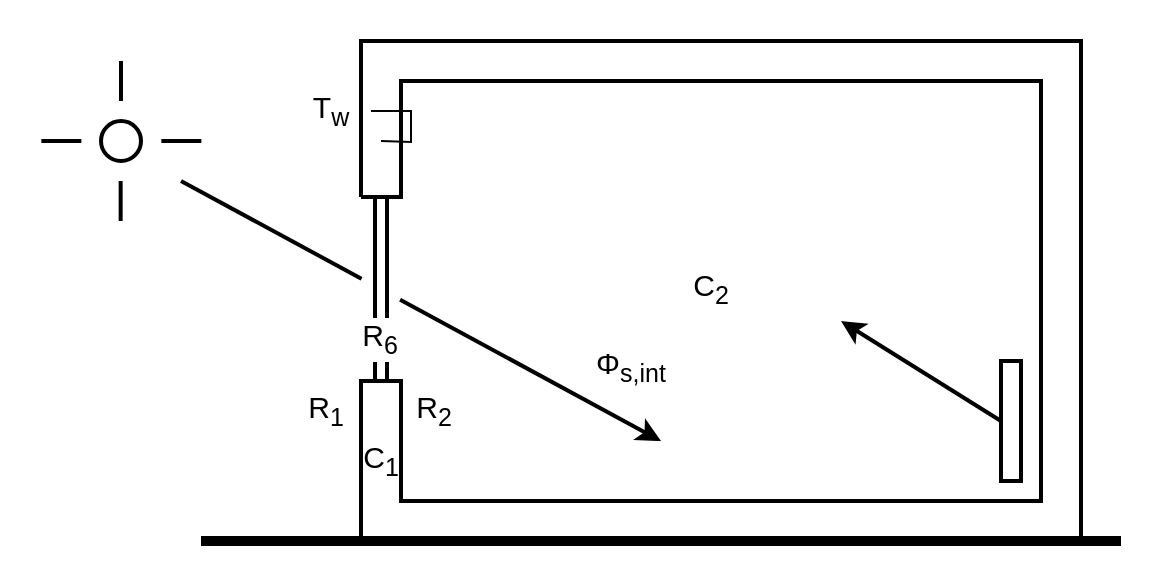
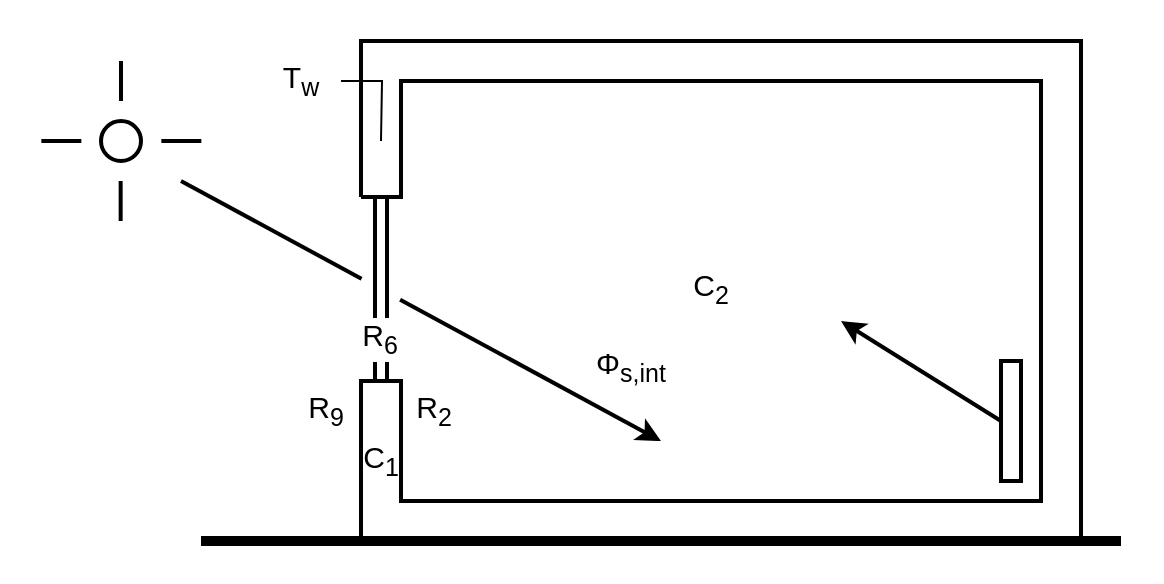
(331, 111) -> (301, 81)
(327, 411) -> (327, 411)
